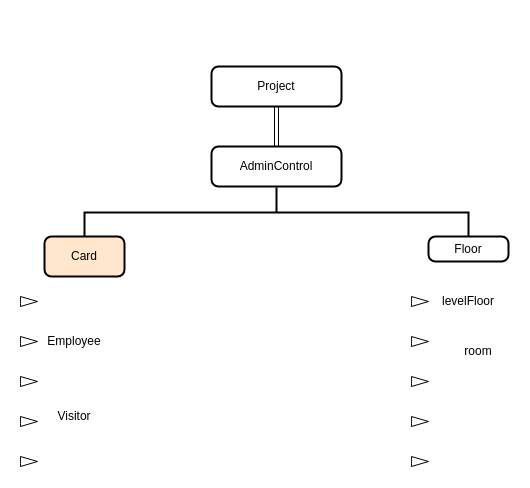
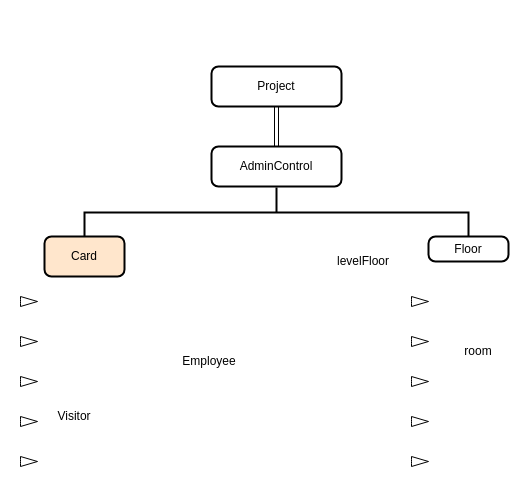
(469, 302) -> (364, 262)
(75, 342) -> (210, 362)
